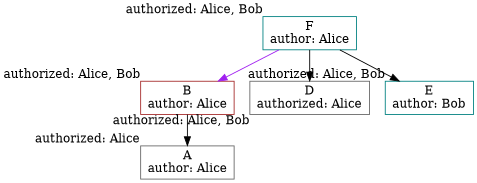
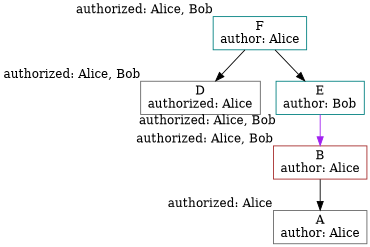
(252, 64) -> (320, 126)
